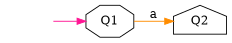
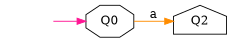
(110, 21) -> (110, 21)
